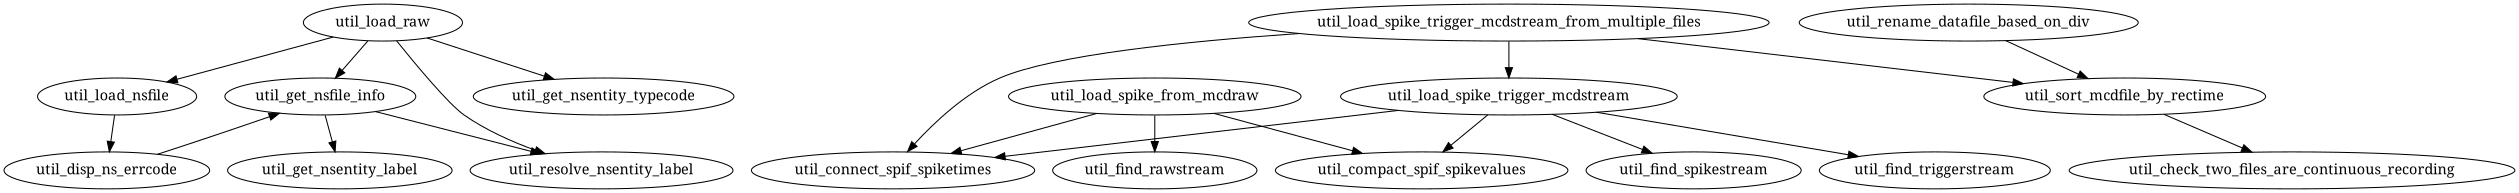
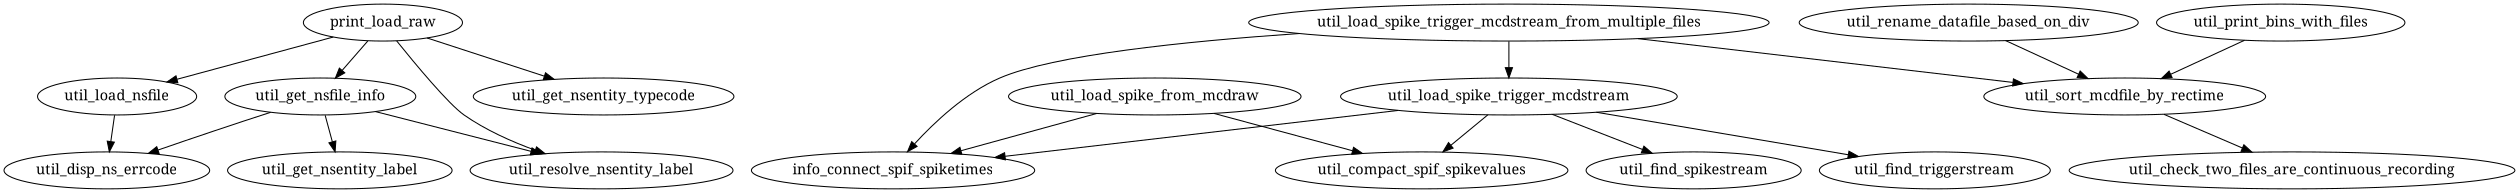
(383, 23) -> (383, 23)
none -> (2281, 23)
(214, 136) -> (214, 131)
(893, 170) -> (893, 170)
(1155, 170) -> none
